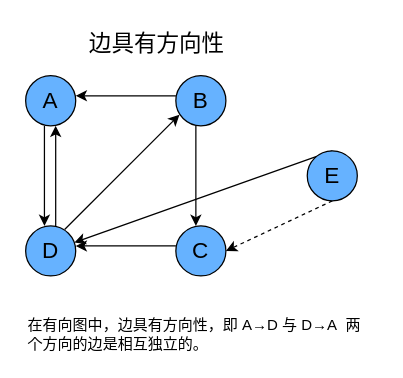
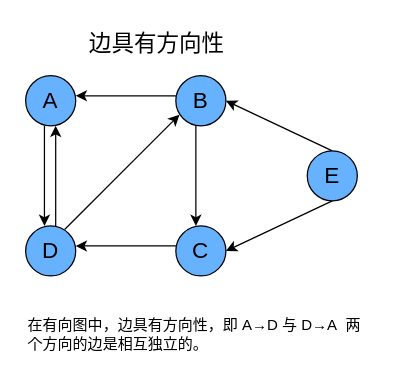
(200, 198) -> (283, 128)
(283, 224) -> (283, 224)
